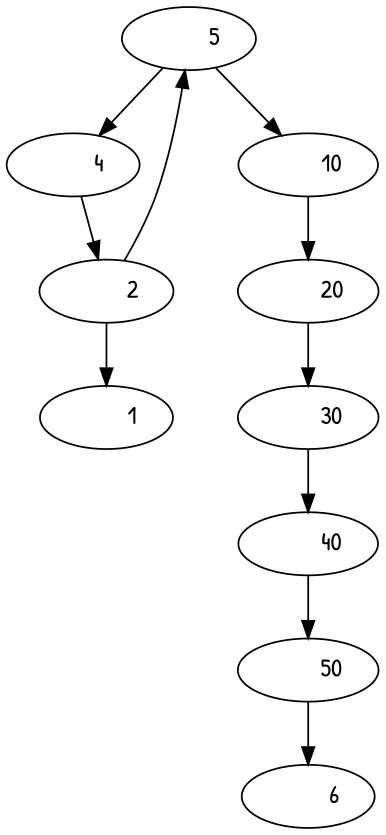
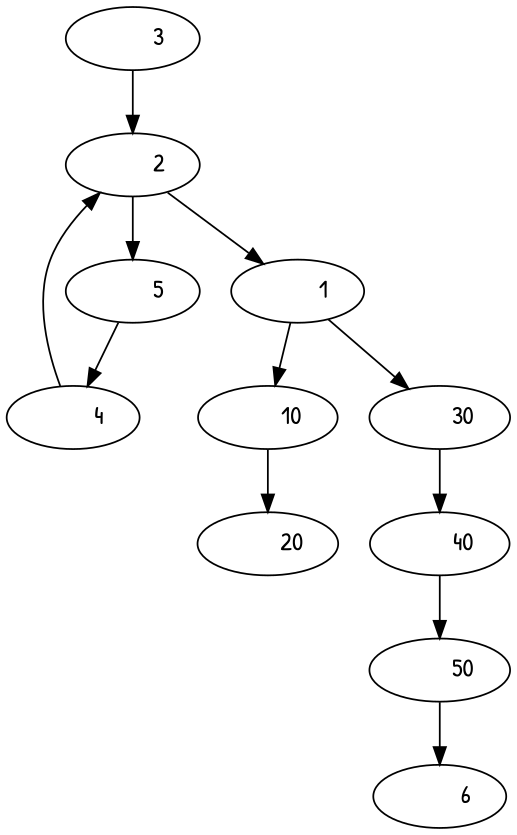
none -> (133, 39)
(242, 95) -> (285, 345)
(308, 346) -> (362, 348)
